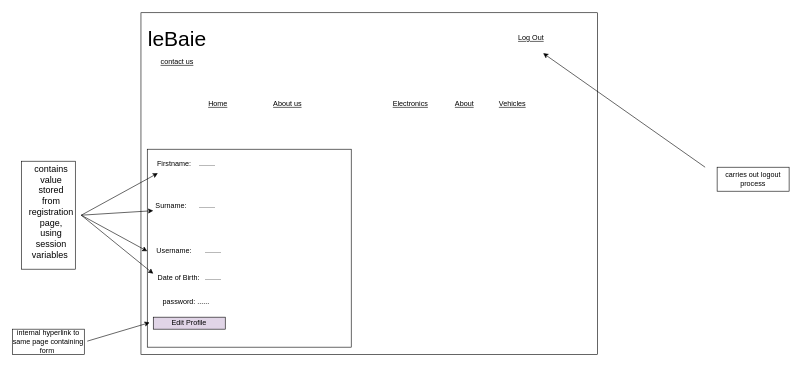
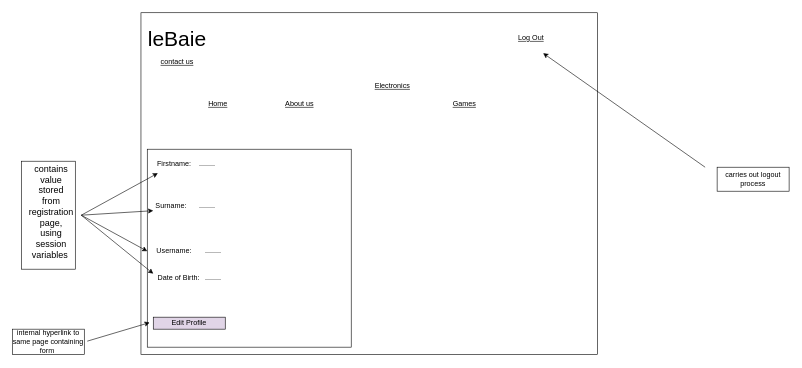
(288, 104) -> (300, 104)
(411, 104) -> (393, 86)
(465, 104) -> (465, 104)
(513, 104) -> none
(186, 302) -> none
